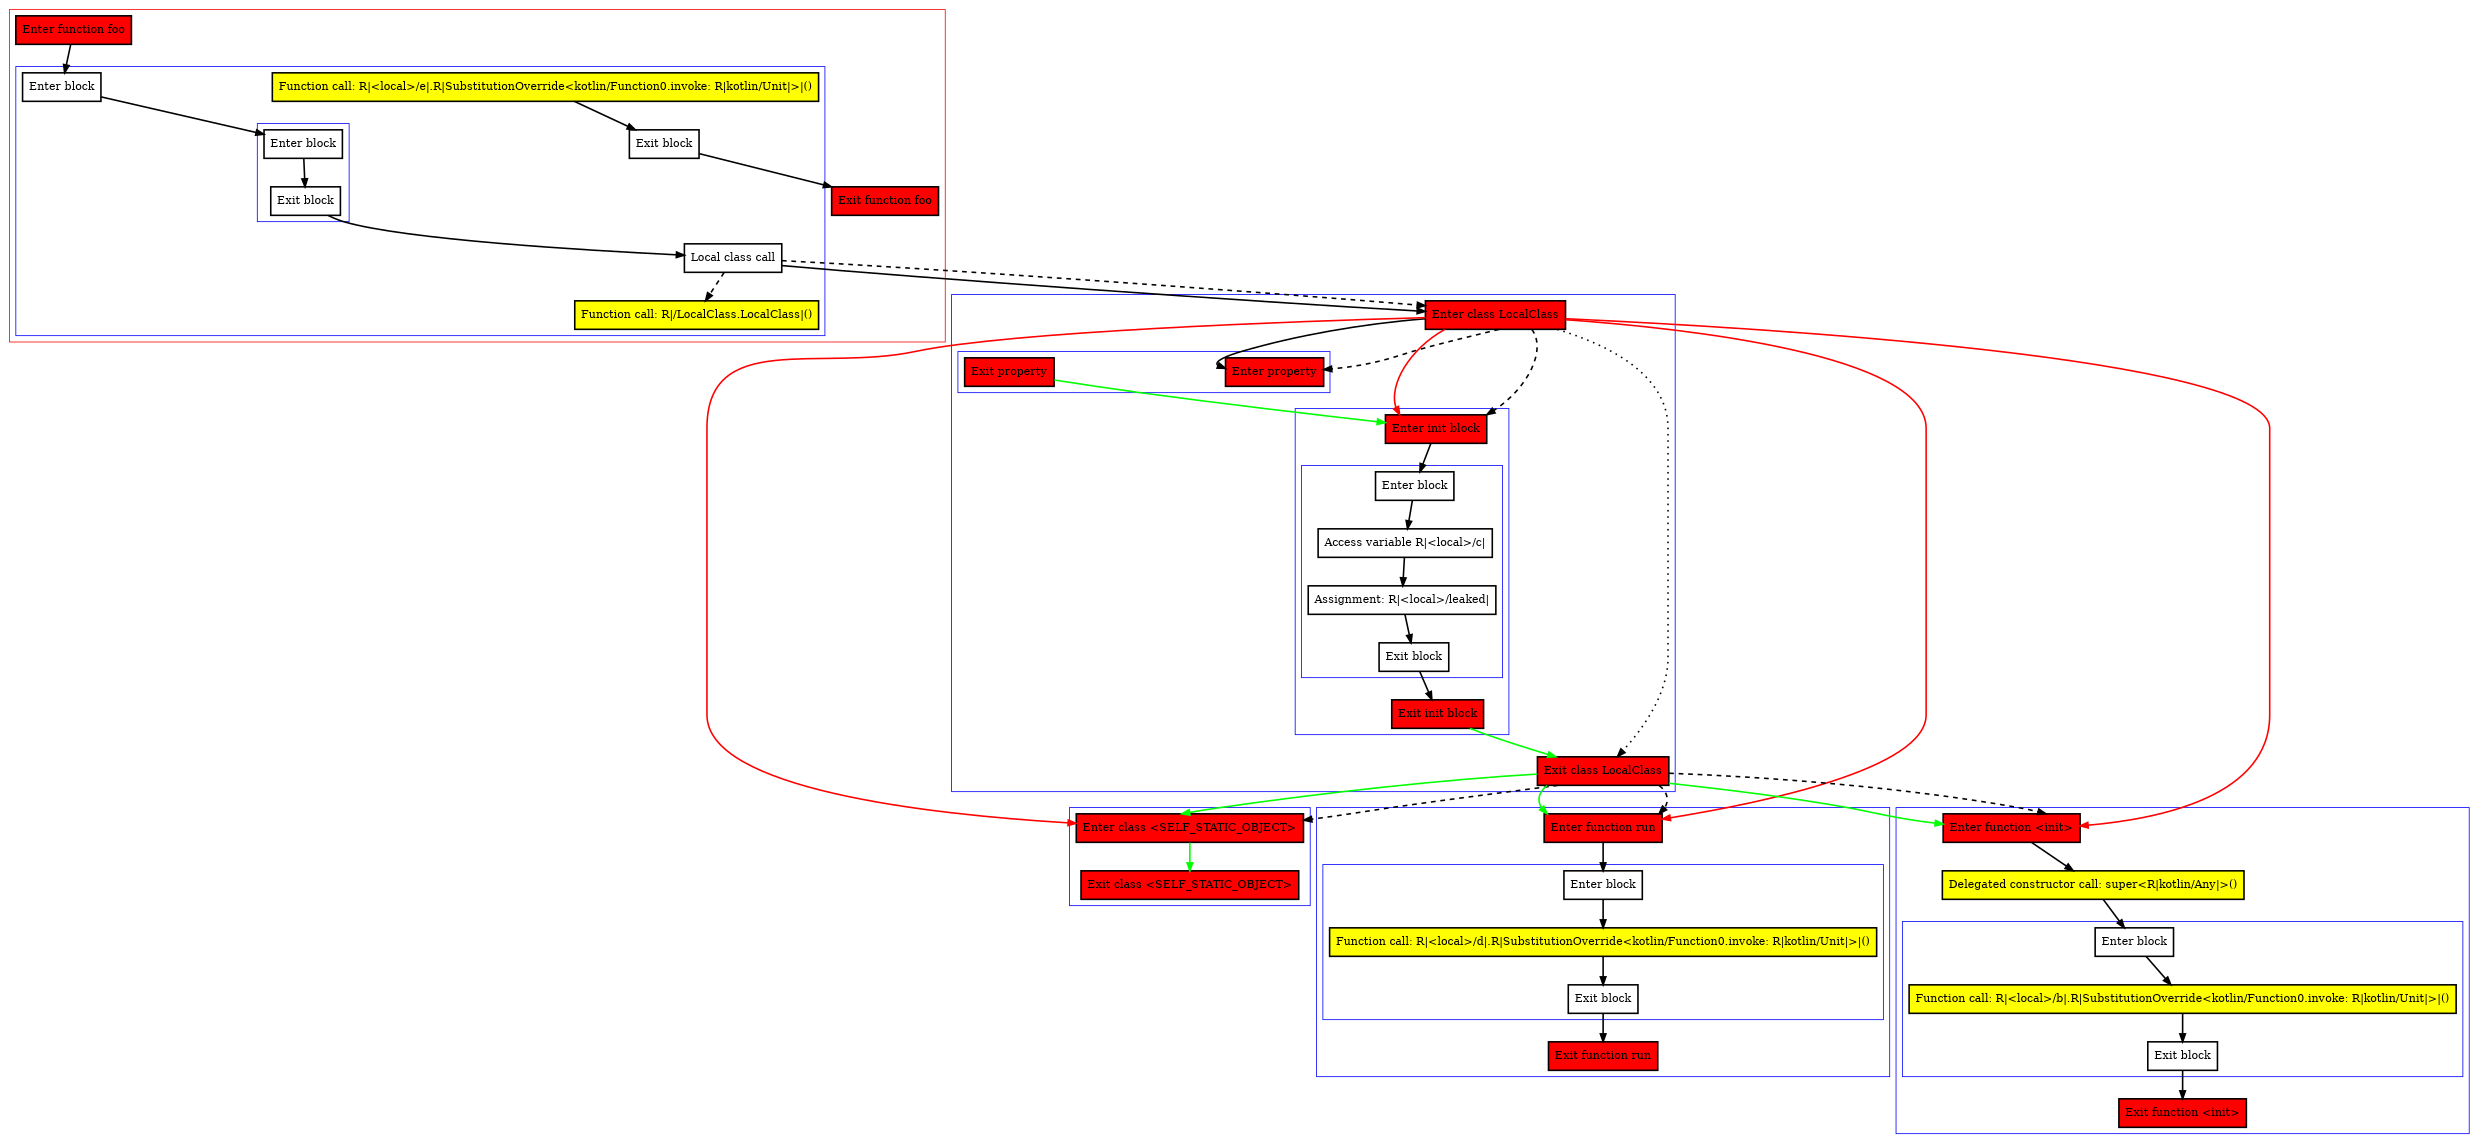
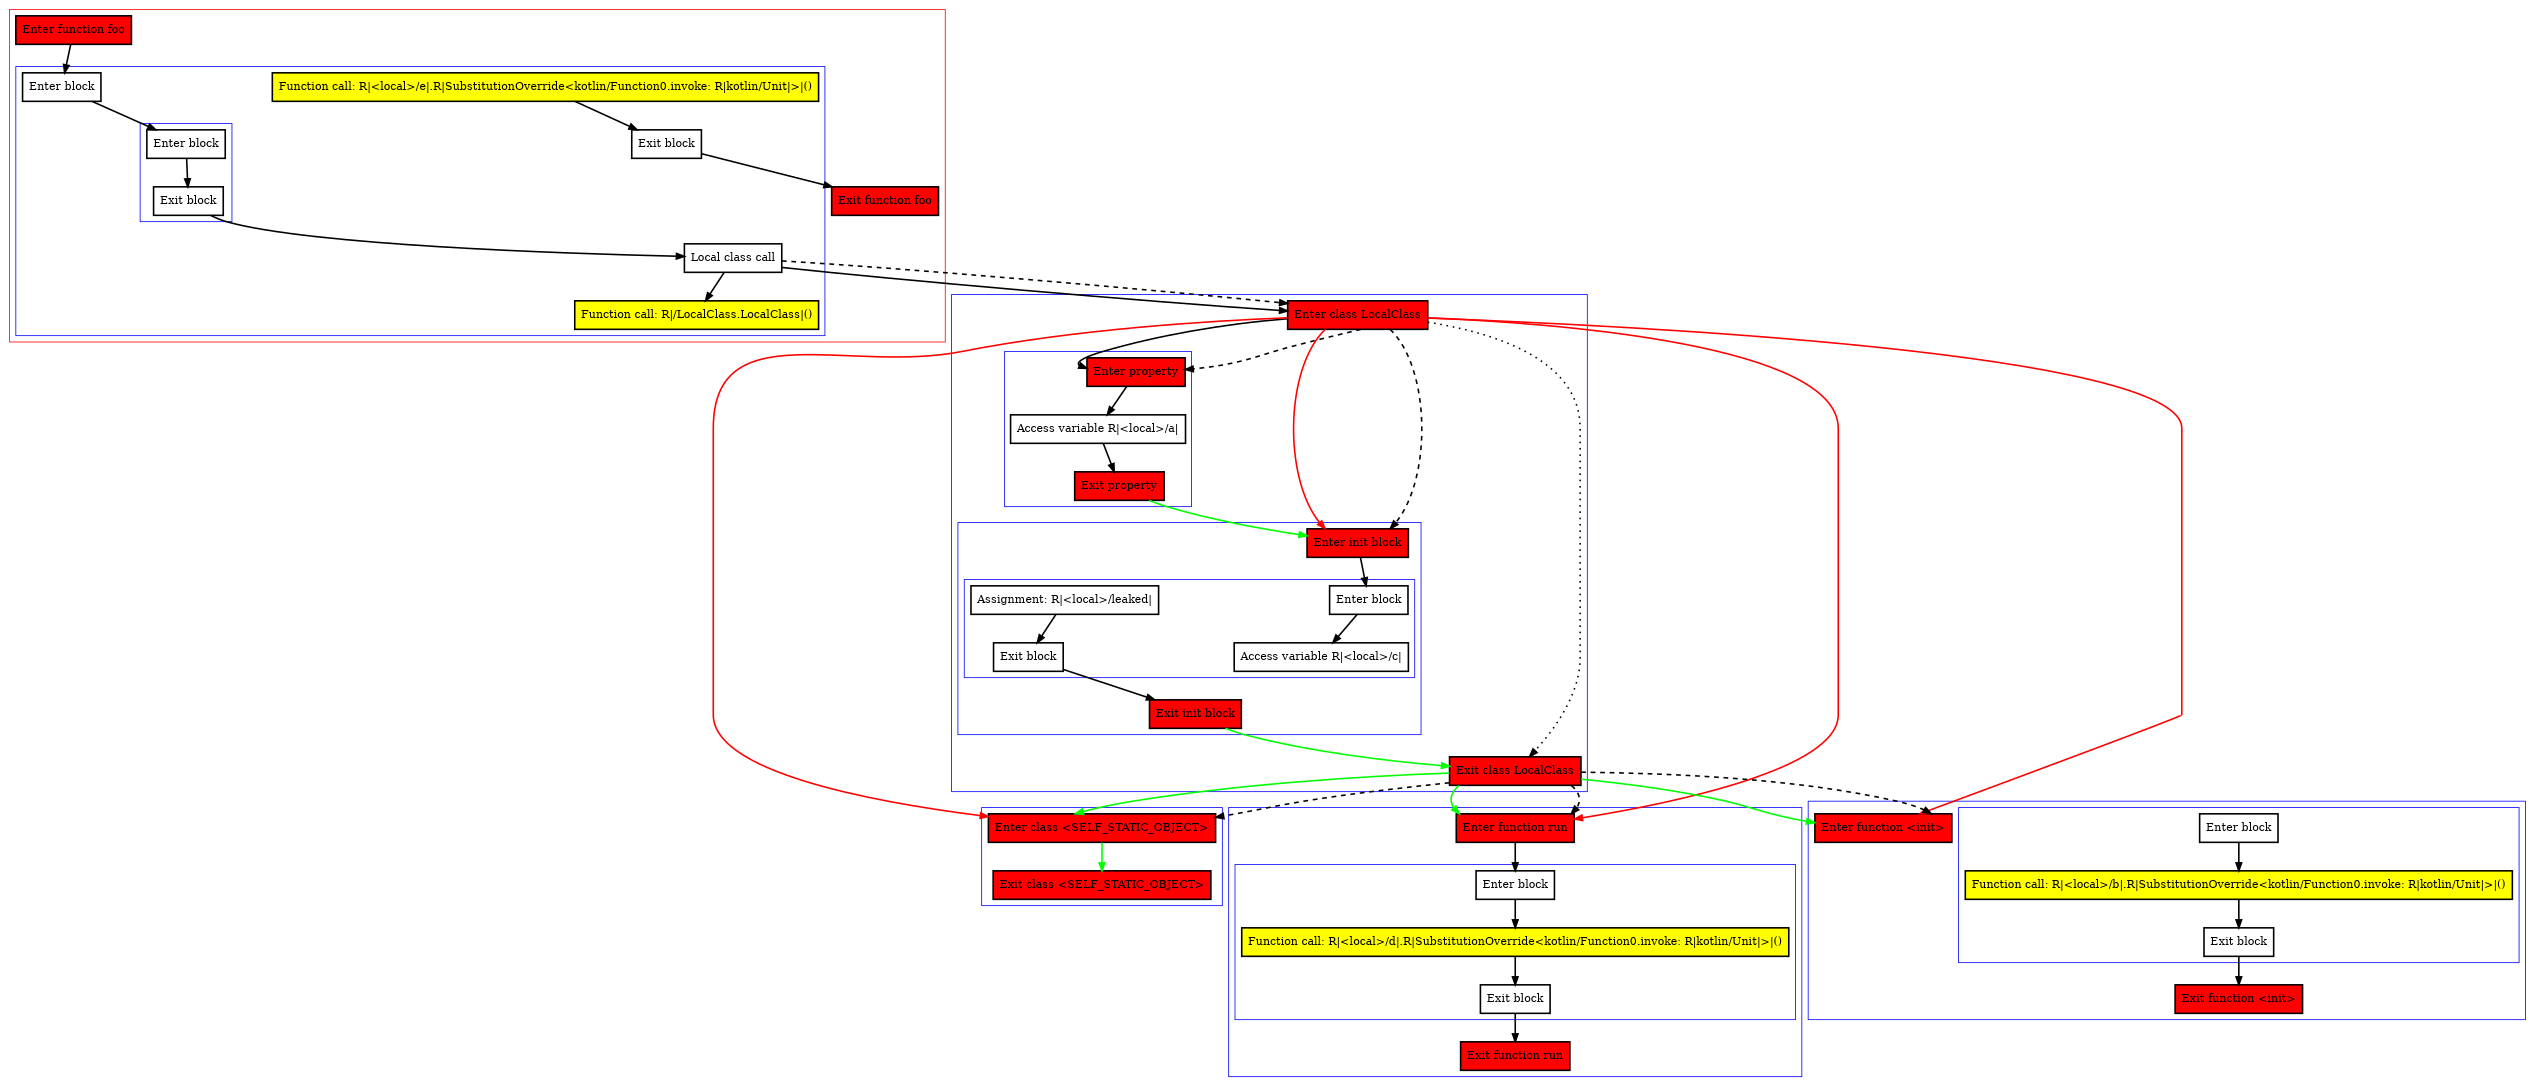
(717, 283) -> (717, 283)
none -> (1098, 429)
(1404, 568) -> none
(2093, 885) -> none
